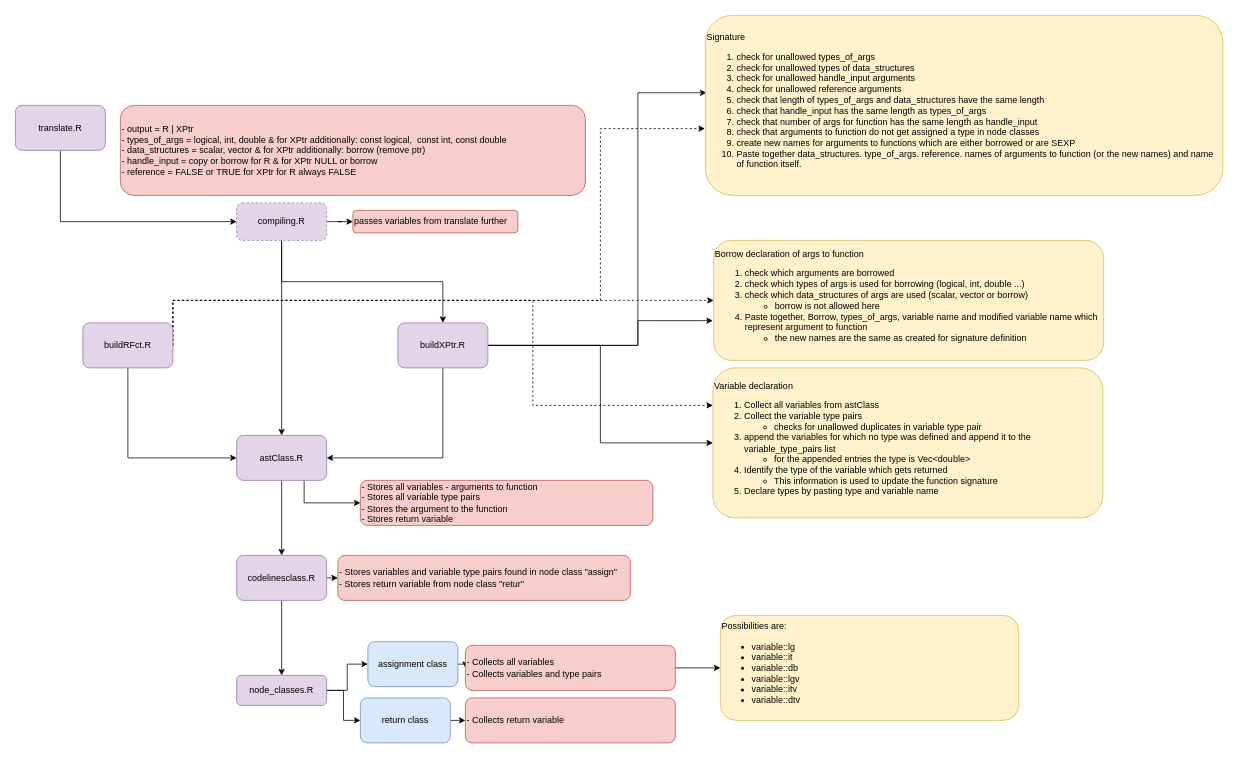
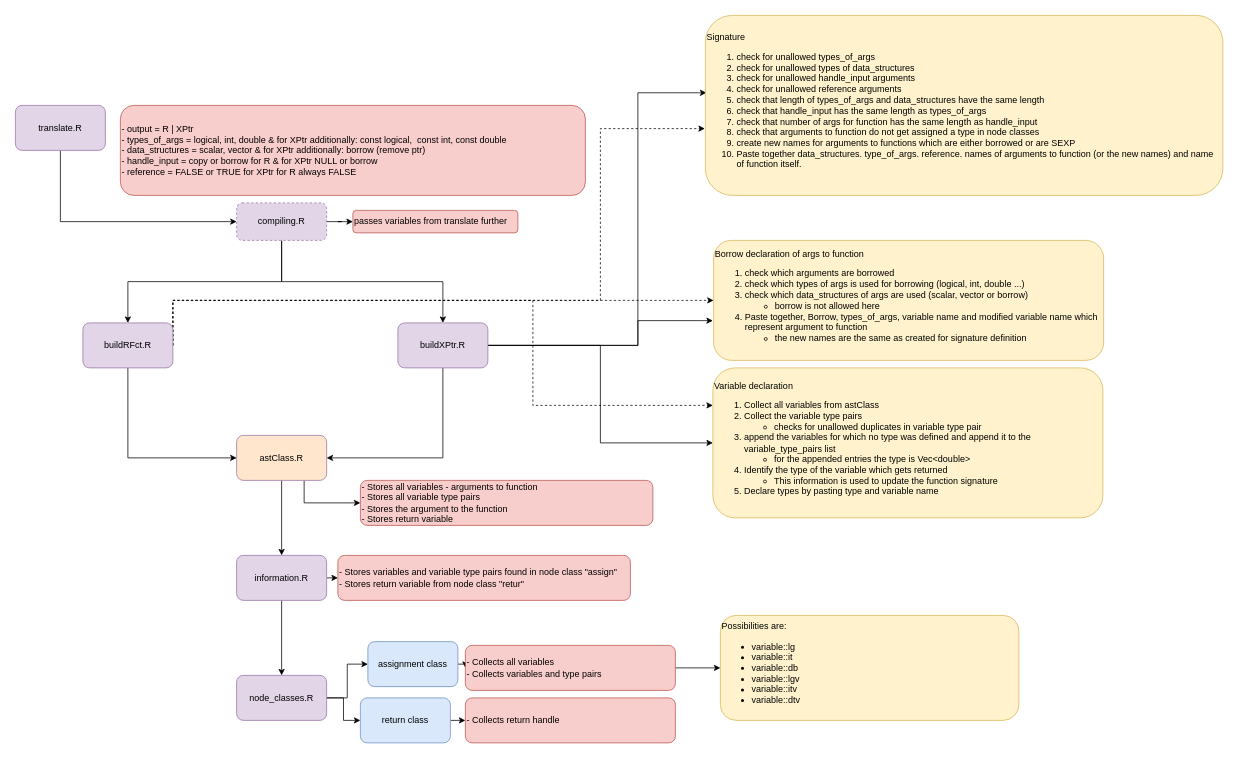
(282, 357) -> (203, 282)
(282, 458) -> (282, 458)
(282, 578) -> (282, 578)
(282, 690) -> (282, 698)
(524, 720) -> (520, 720)
